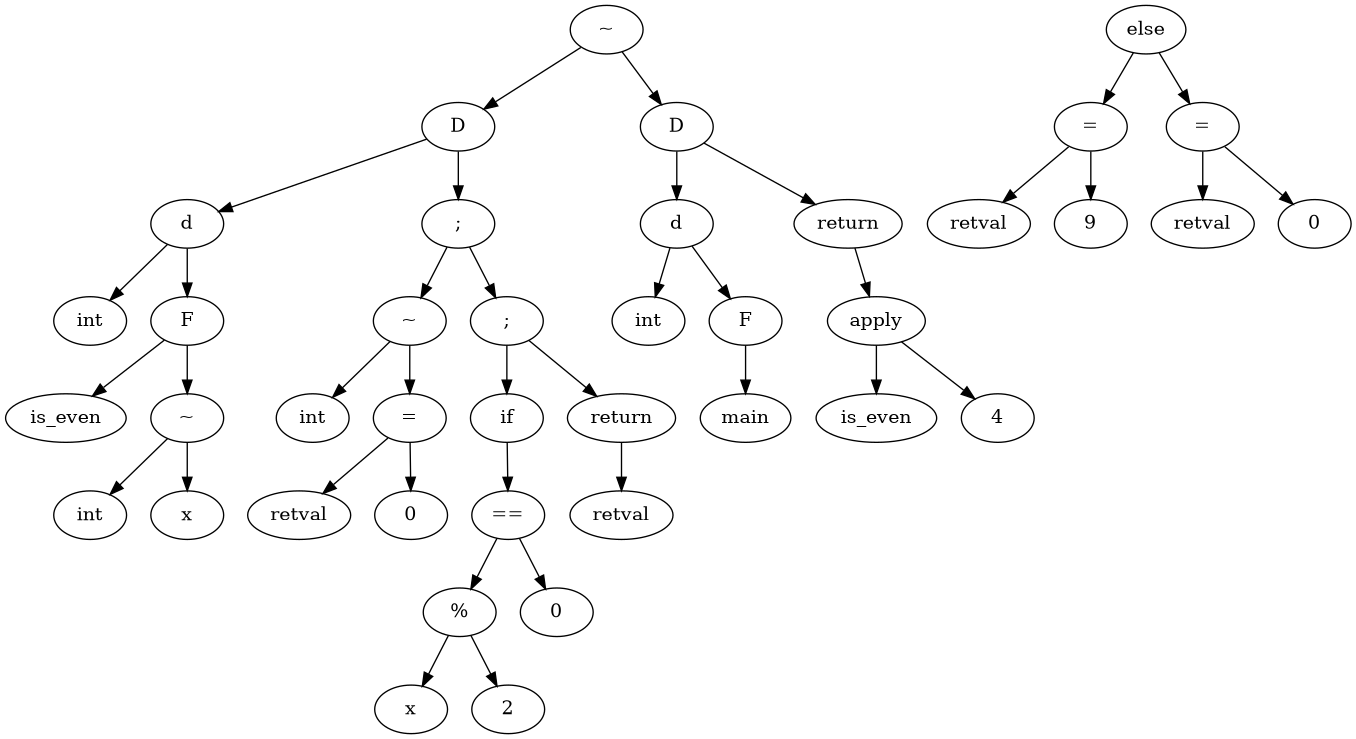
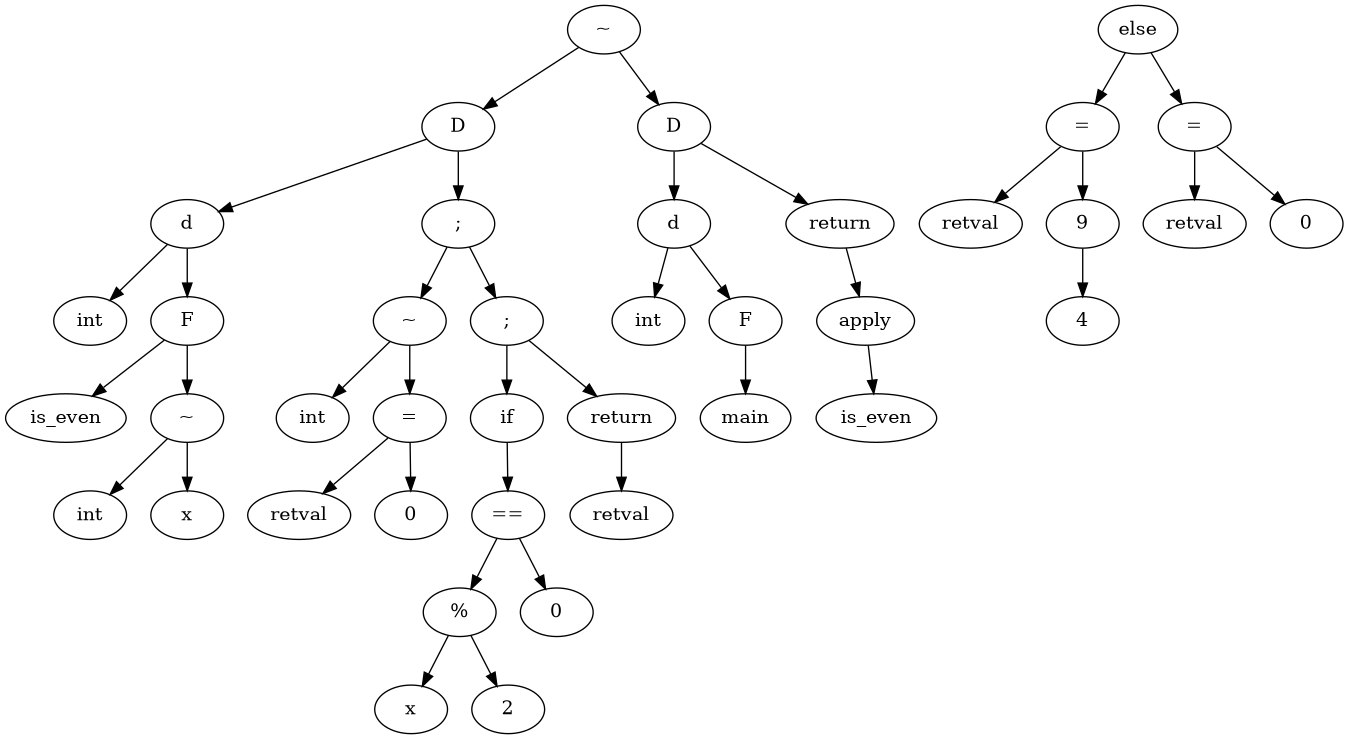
(933, 366) -> (1083, 266)
